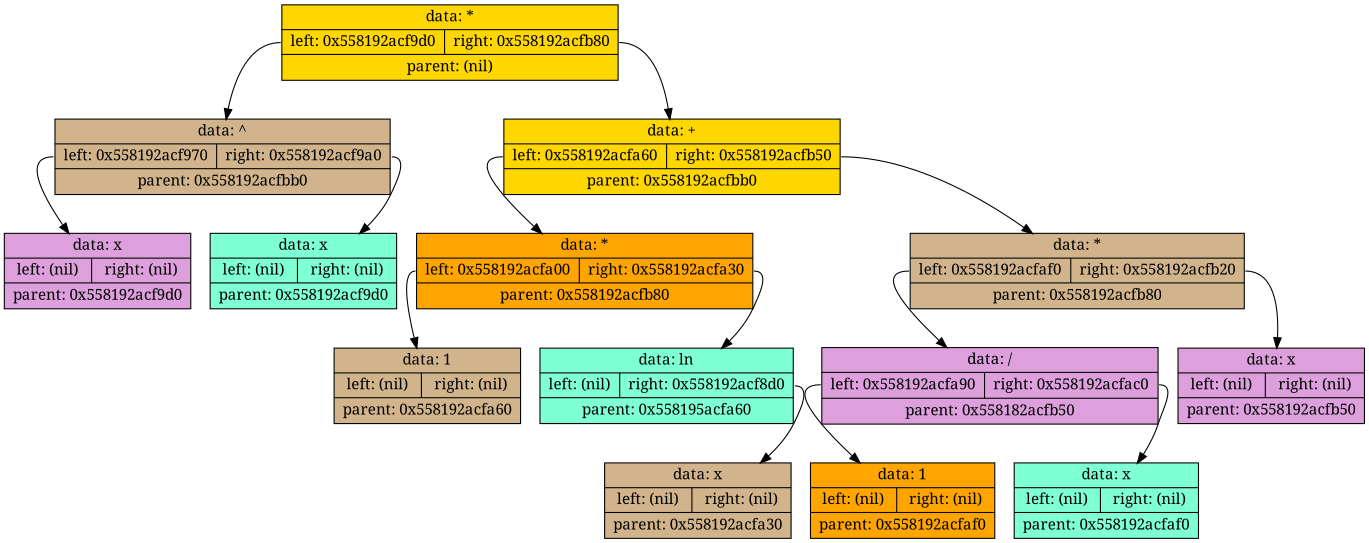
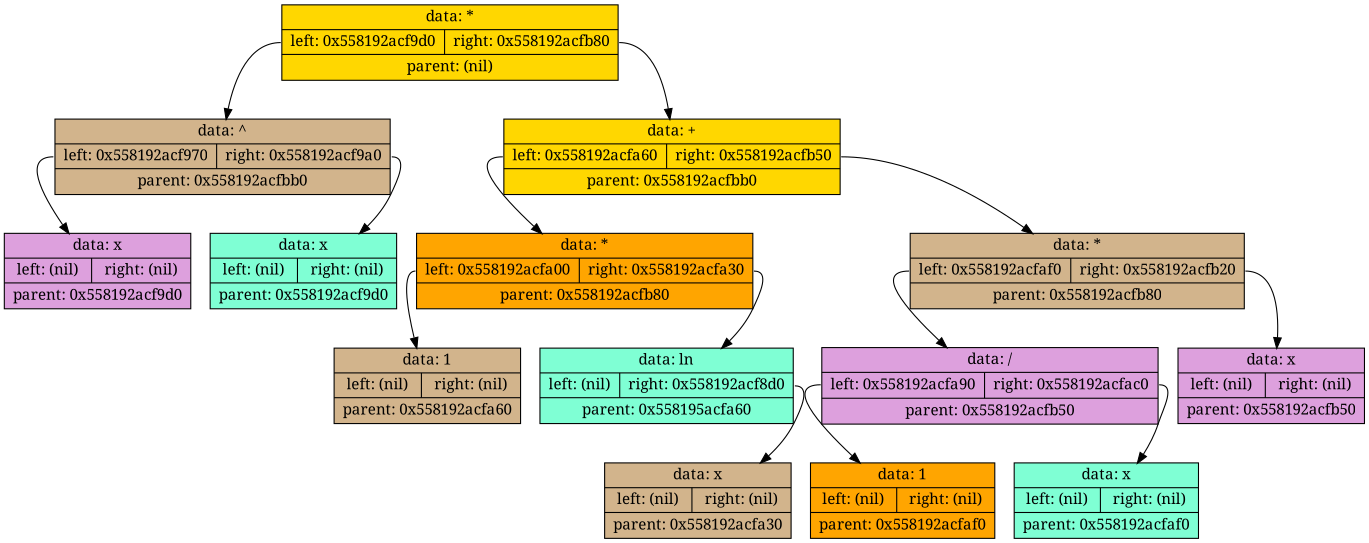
(990, 411) -> (990, 411)
